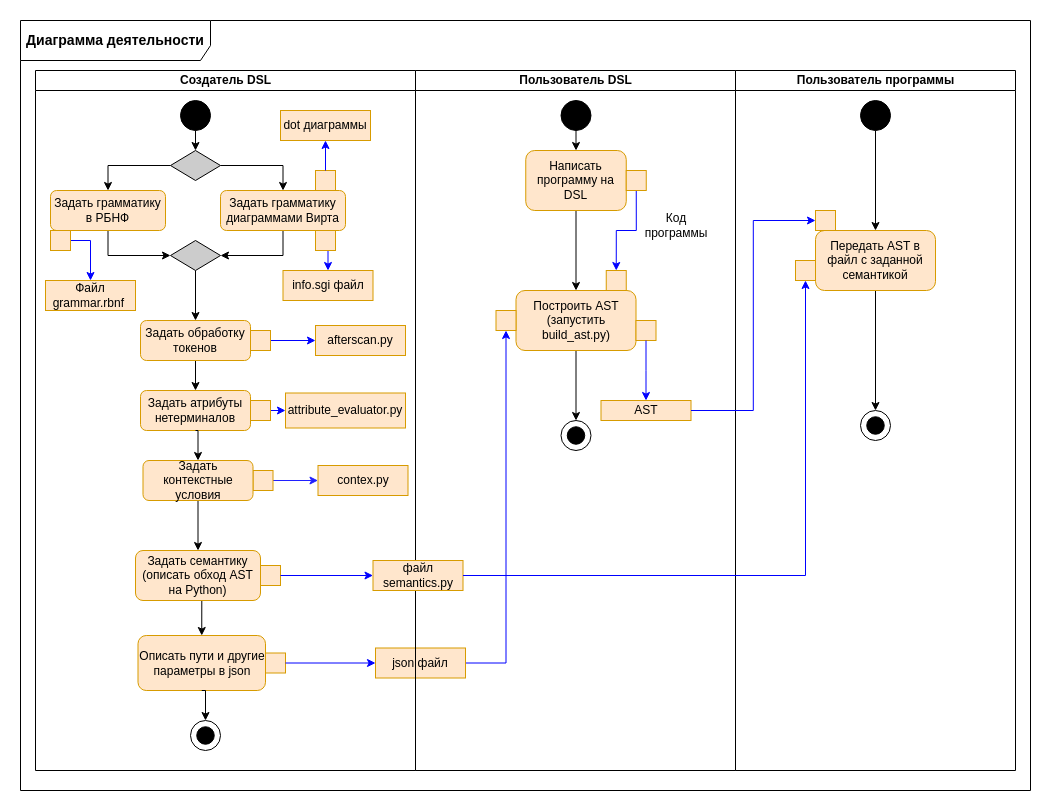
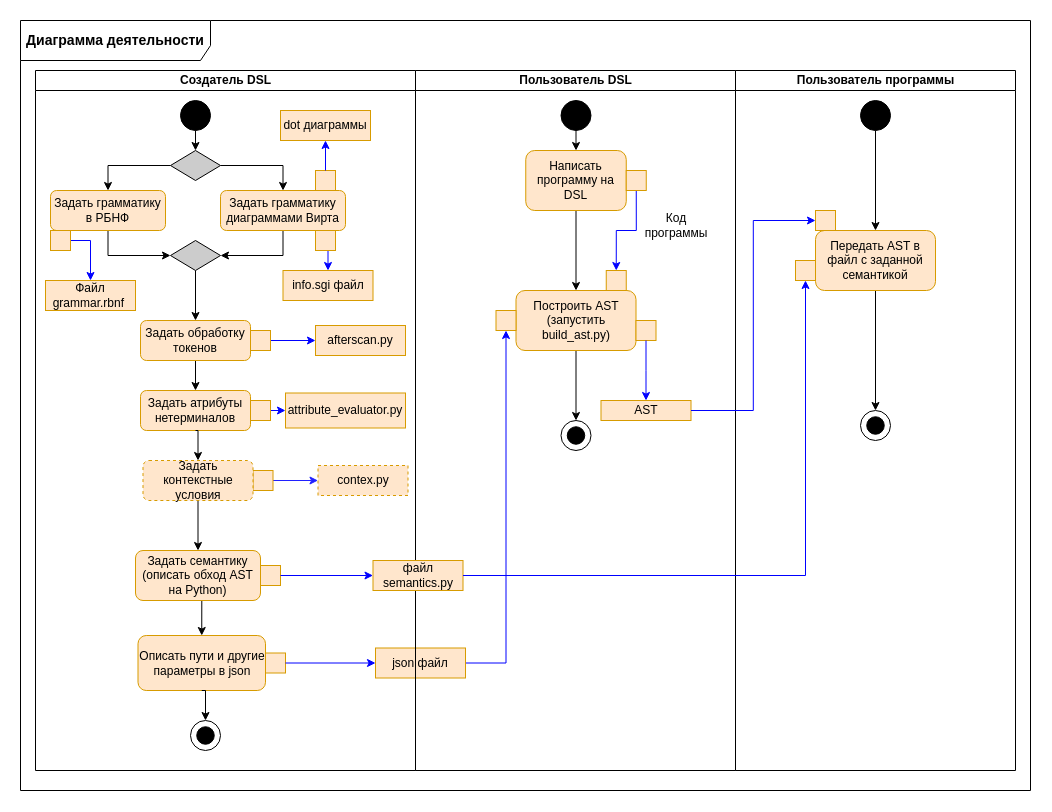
(198, 481) -> (198, 481)
(363, 481) -> (363, 481)
